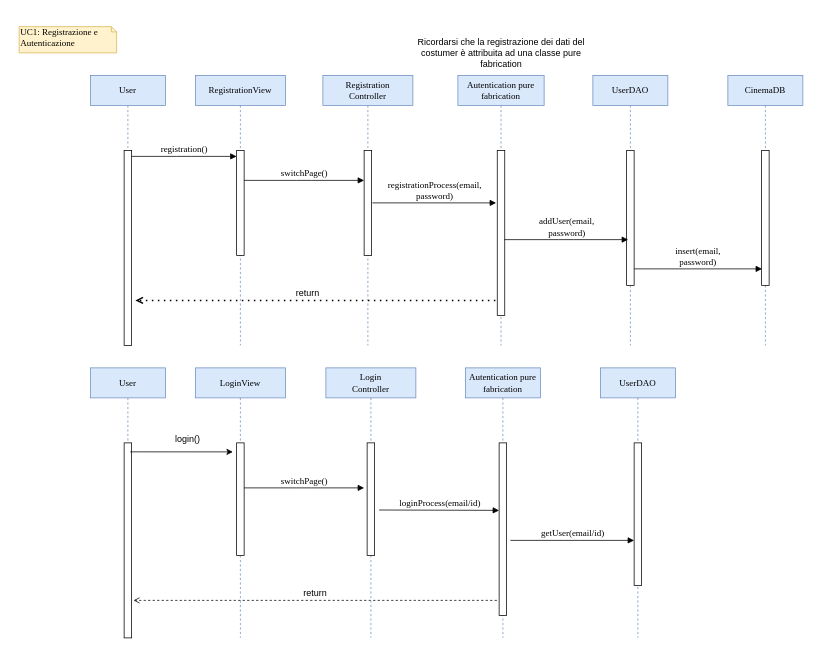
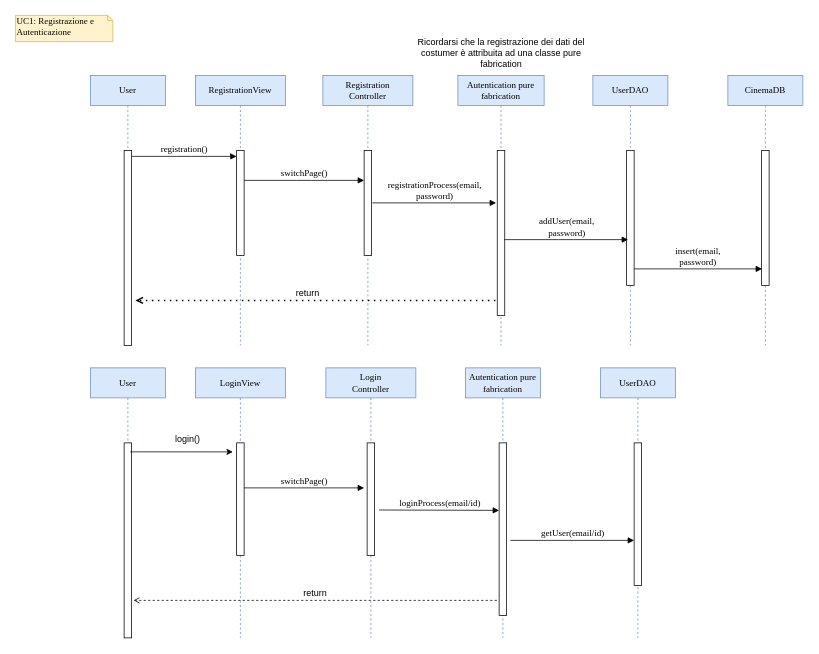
(68, 40) -> (64, 29)
